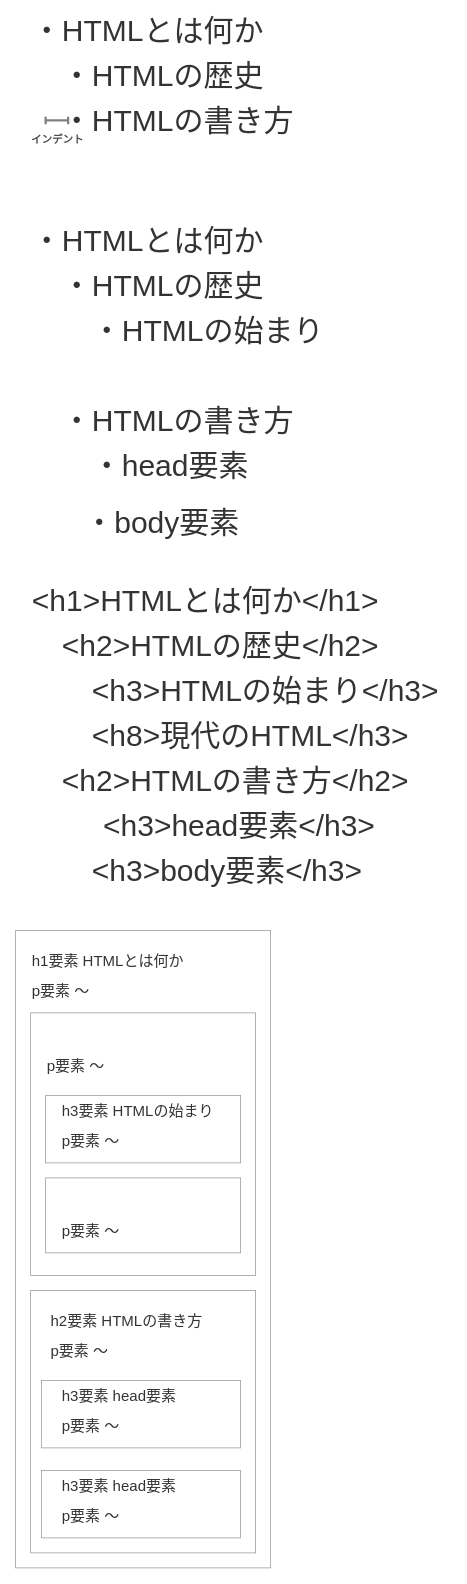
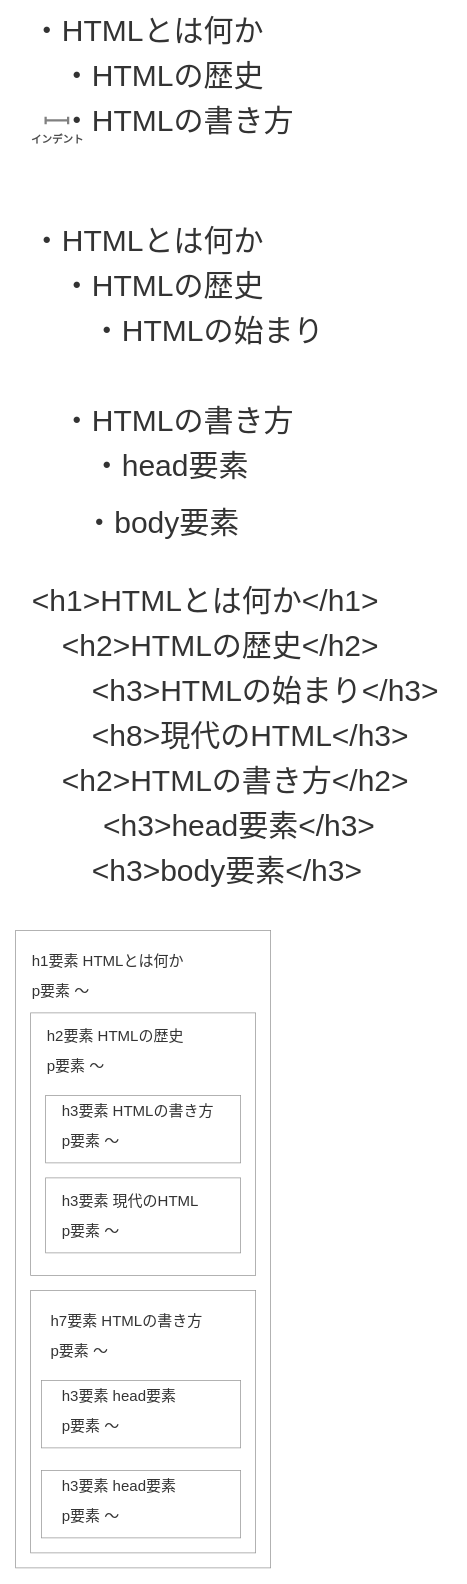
none -> (120, 1035)
(134, 1110) -> (134, 1110)
none -> (139, 1200)
(123, 1320) -> (123, 1320)
